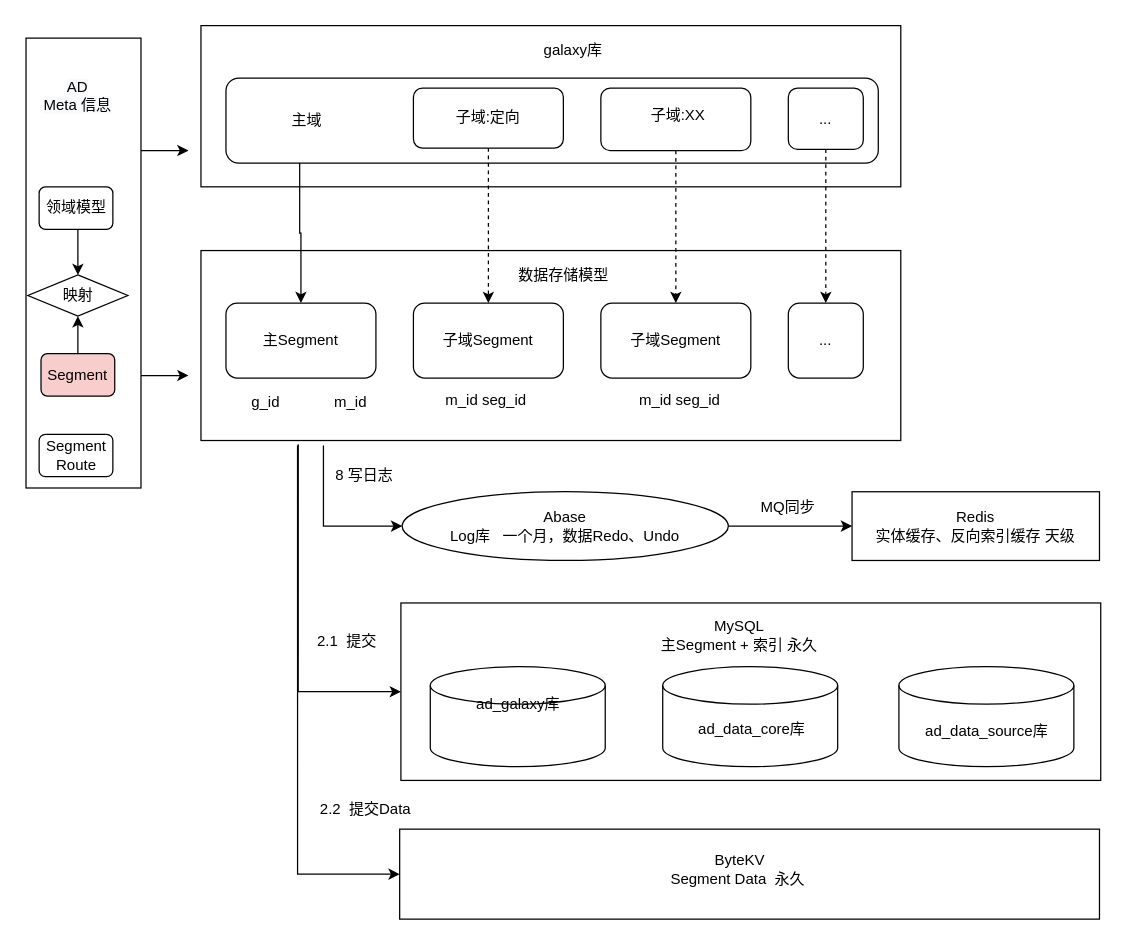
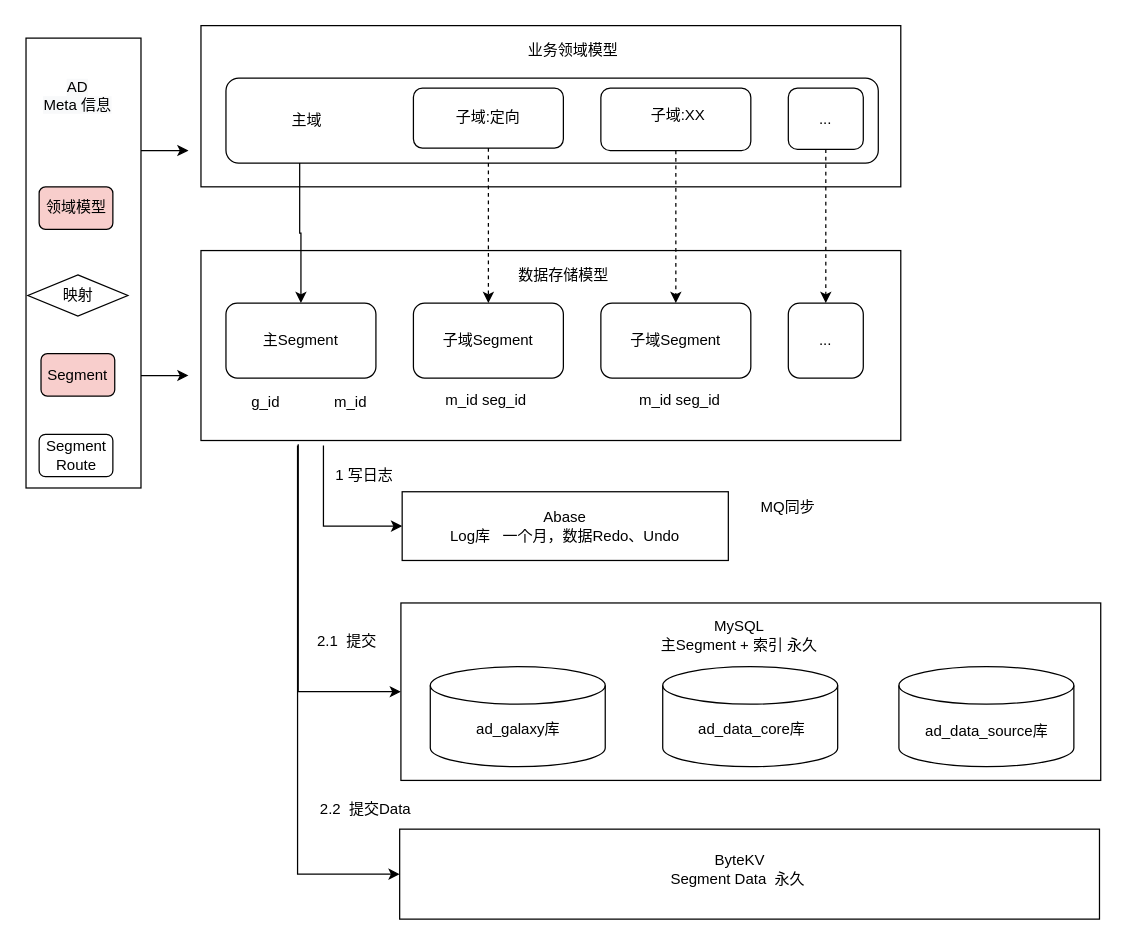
(573, 51) -> (573, 51)
(76, 208) -> (76, 208)
(78, 248) -> none
(78, 331) -> none
(364, 476) -> (364, 476)
(565, 526) -> (565, 526)
(786, 526) -> none
(976, 526) -> none
(518, 704) -> (518, 729)
